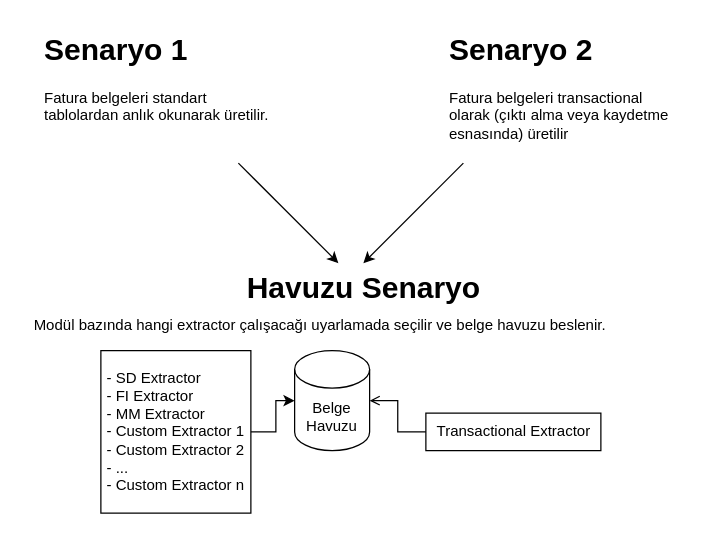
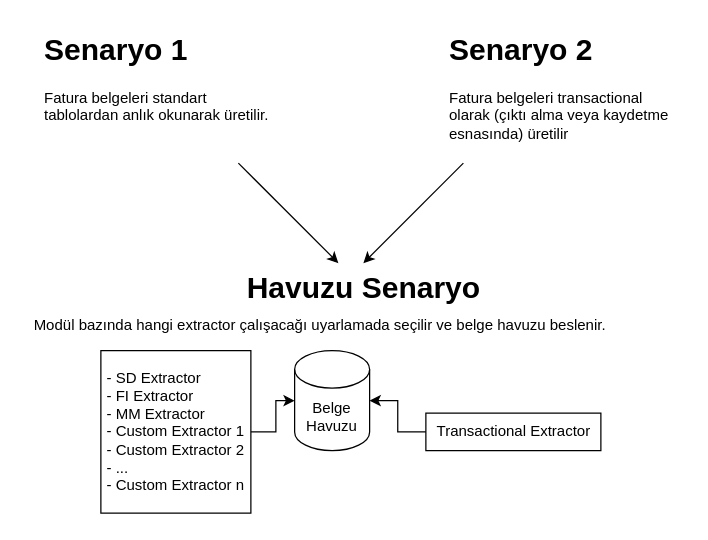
(377, 401) -> (379, 401)
